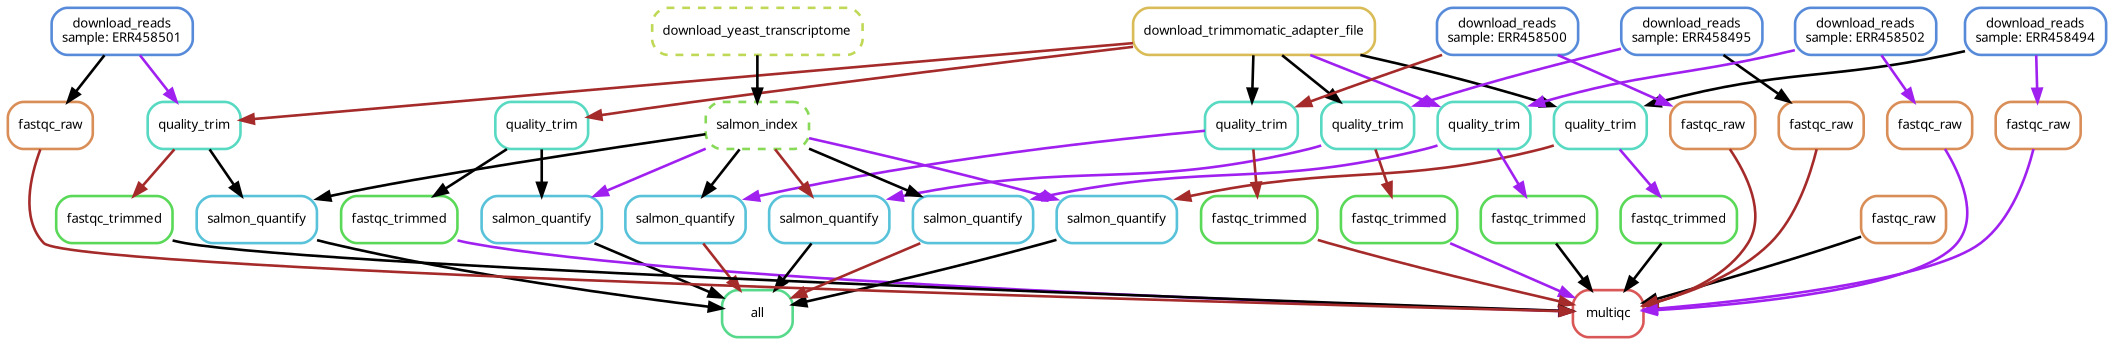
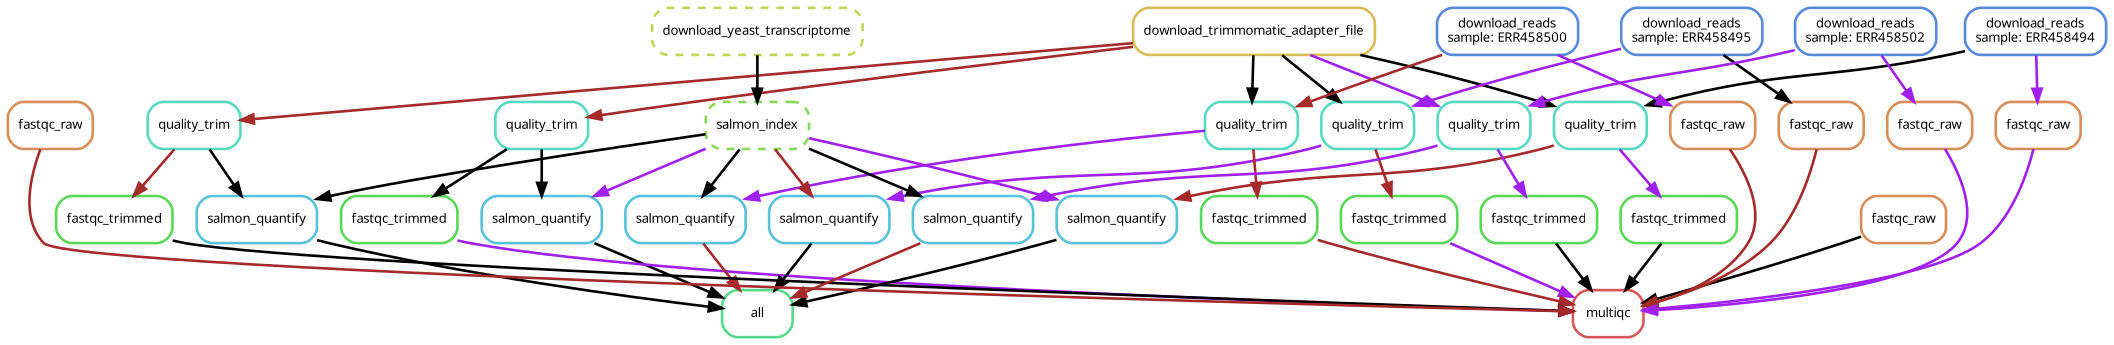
(122, 31) -> none
